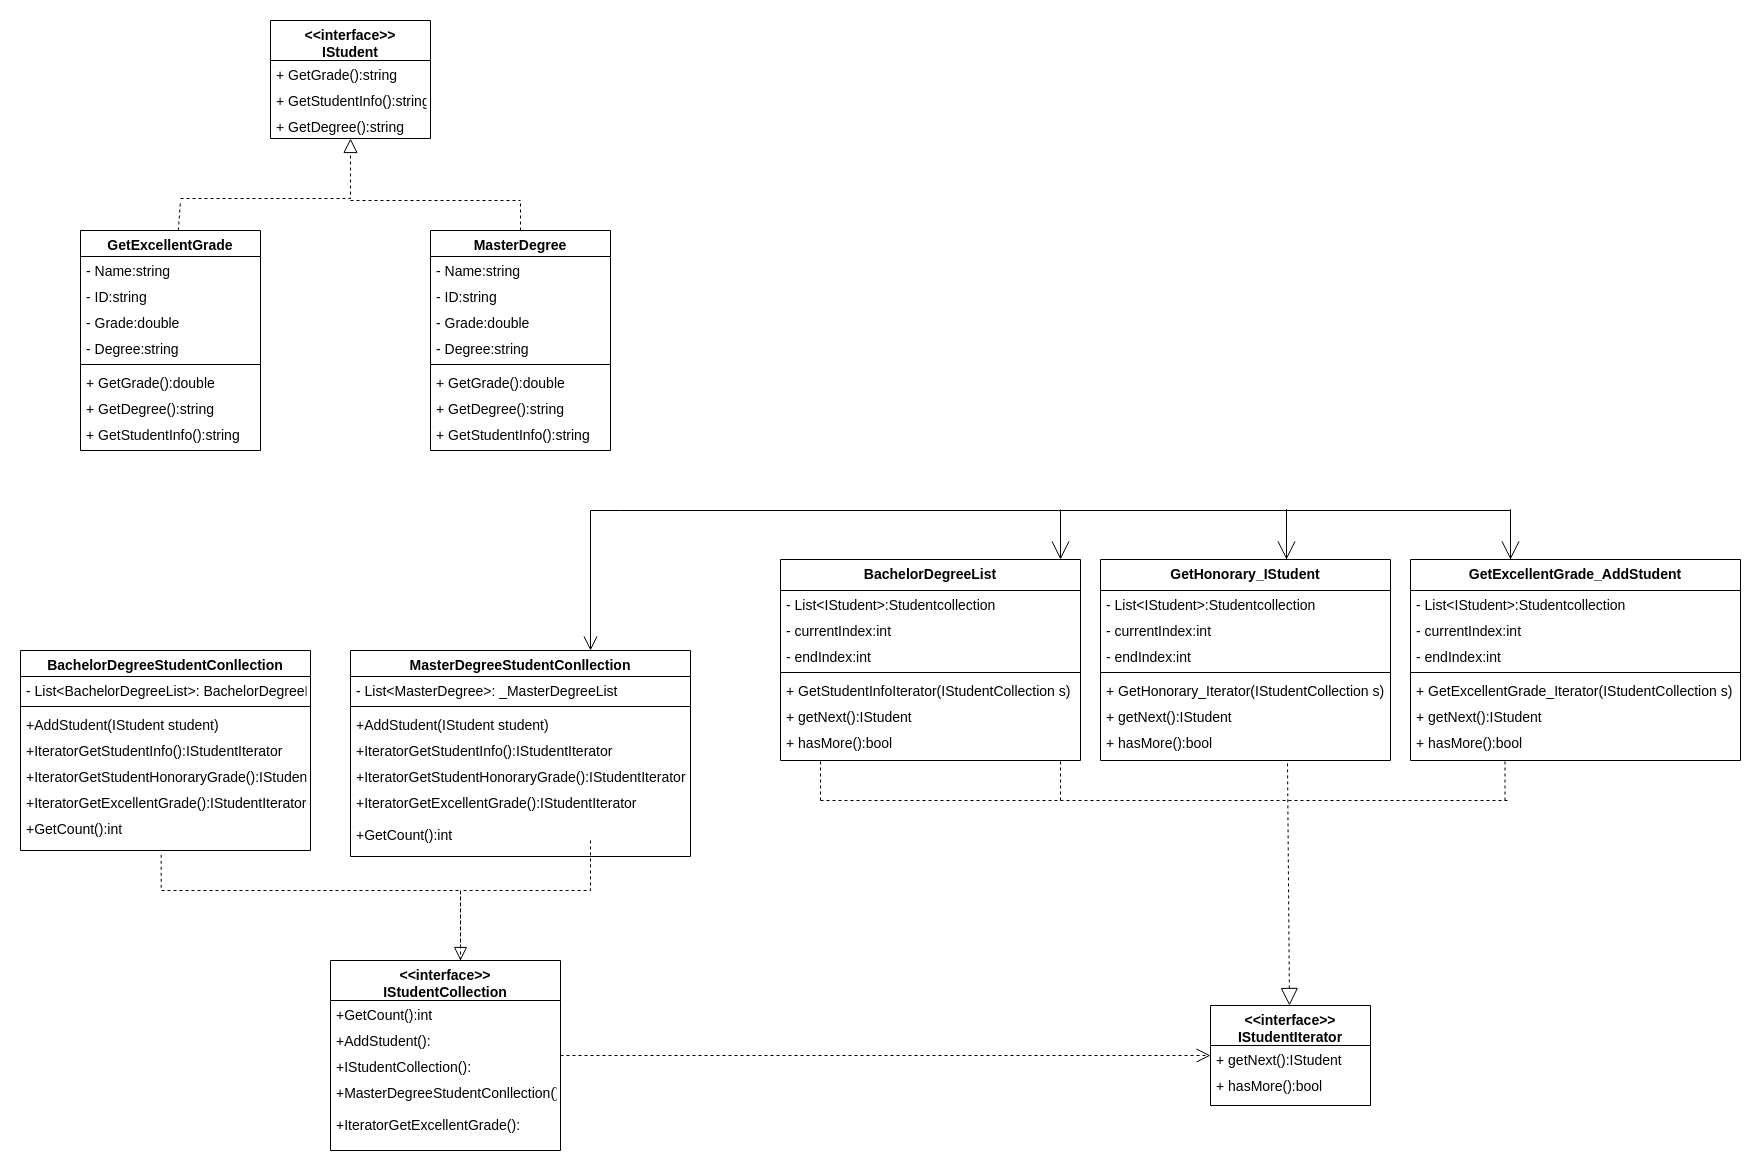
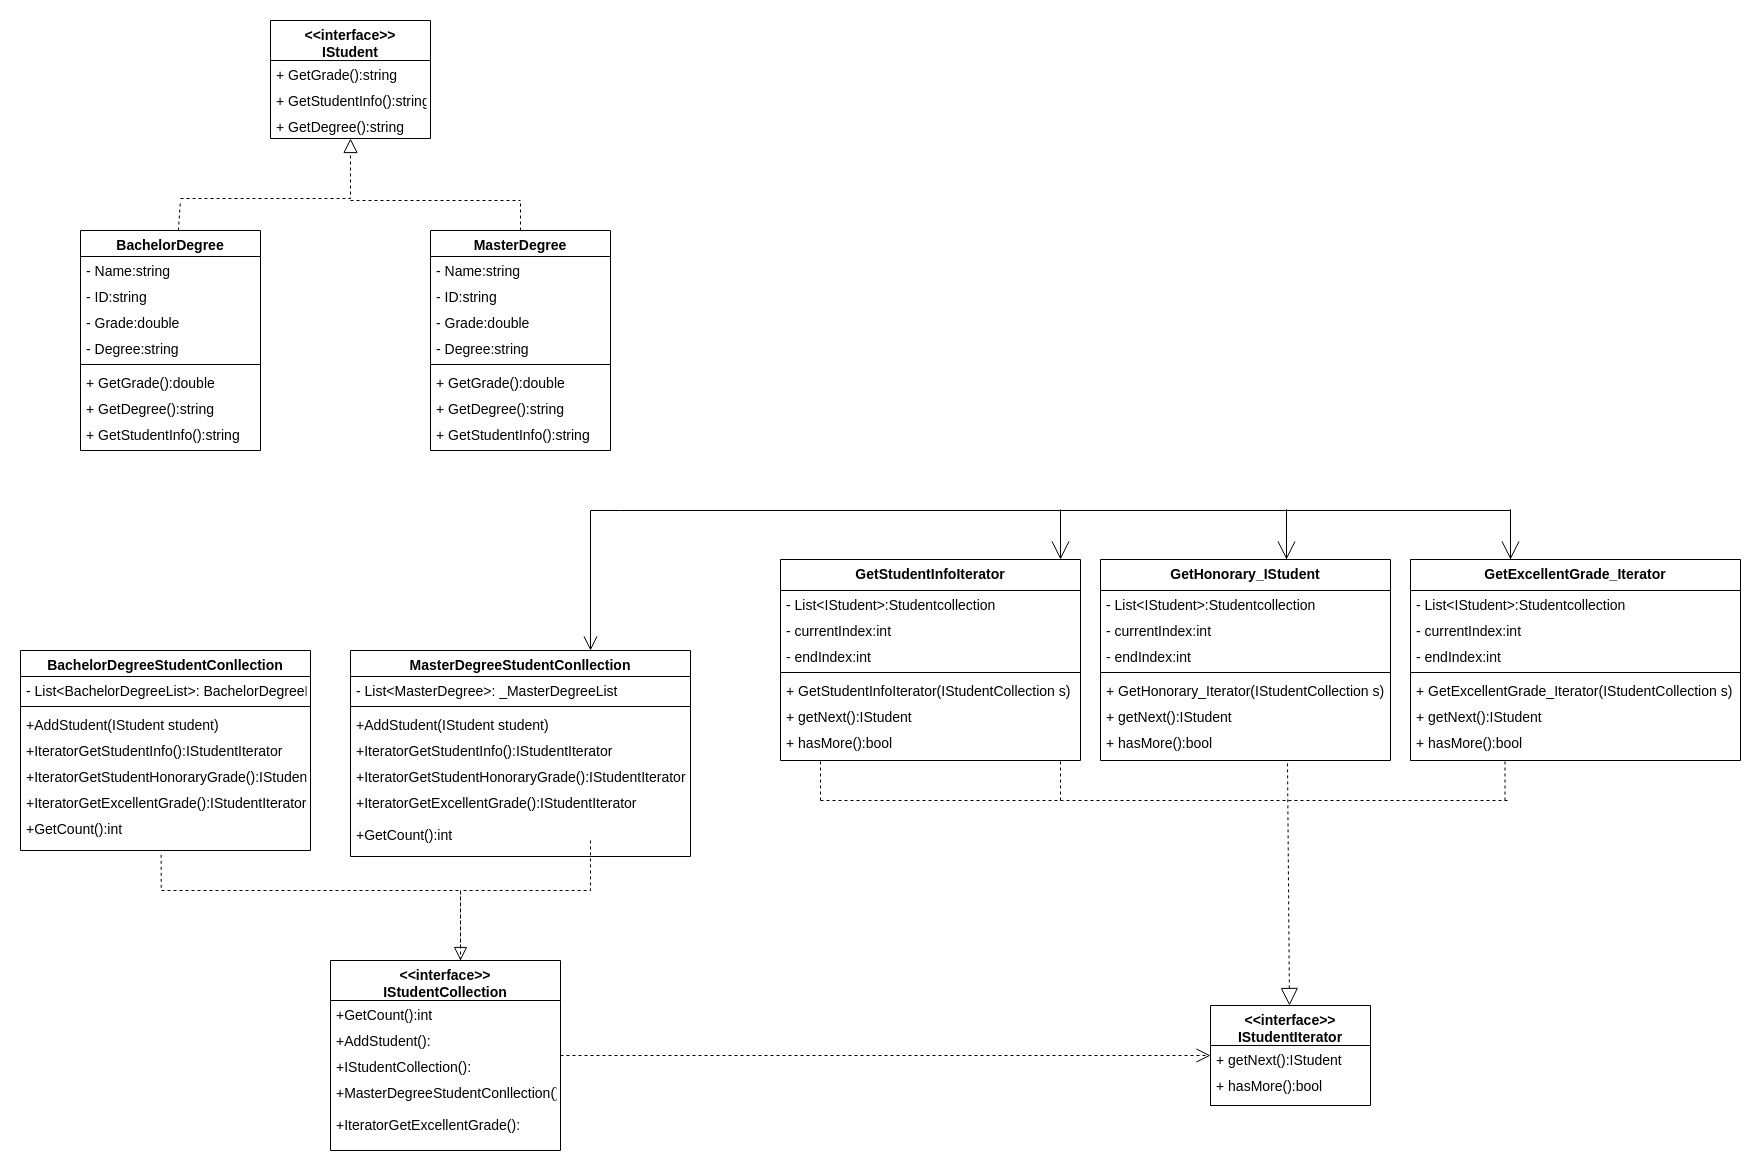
(170, 245) -> (170, 245)
(930, 574) -> (930, 574)
(1575, 574) -> (1575, 574)
